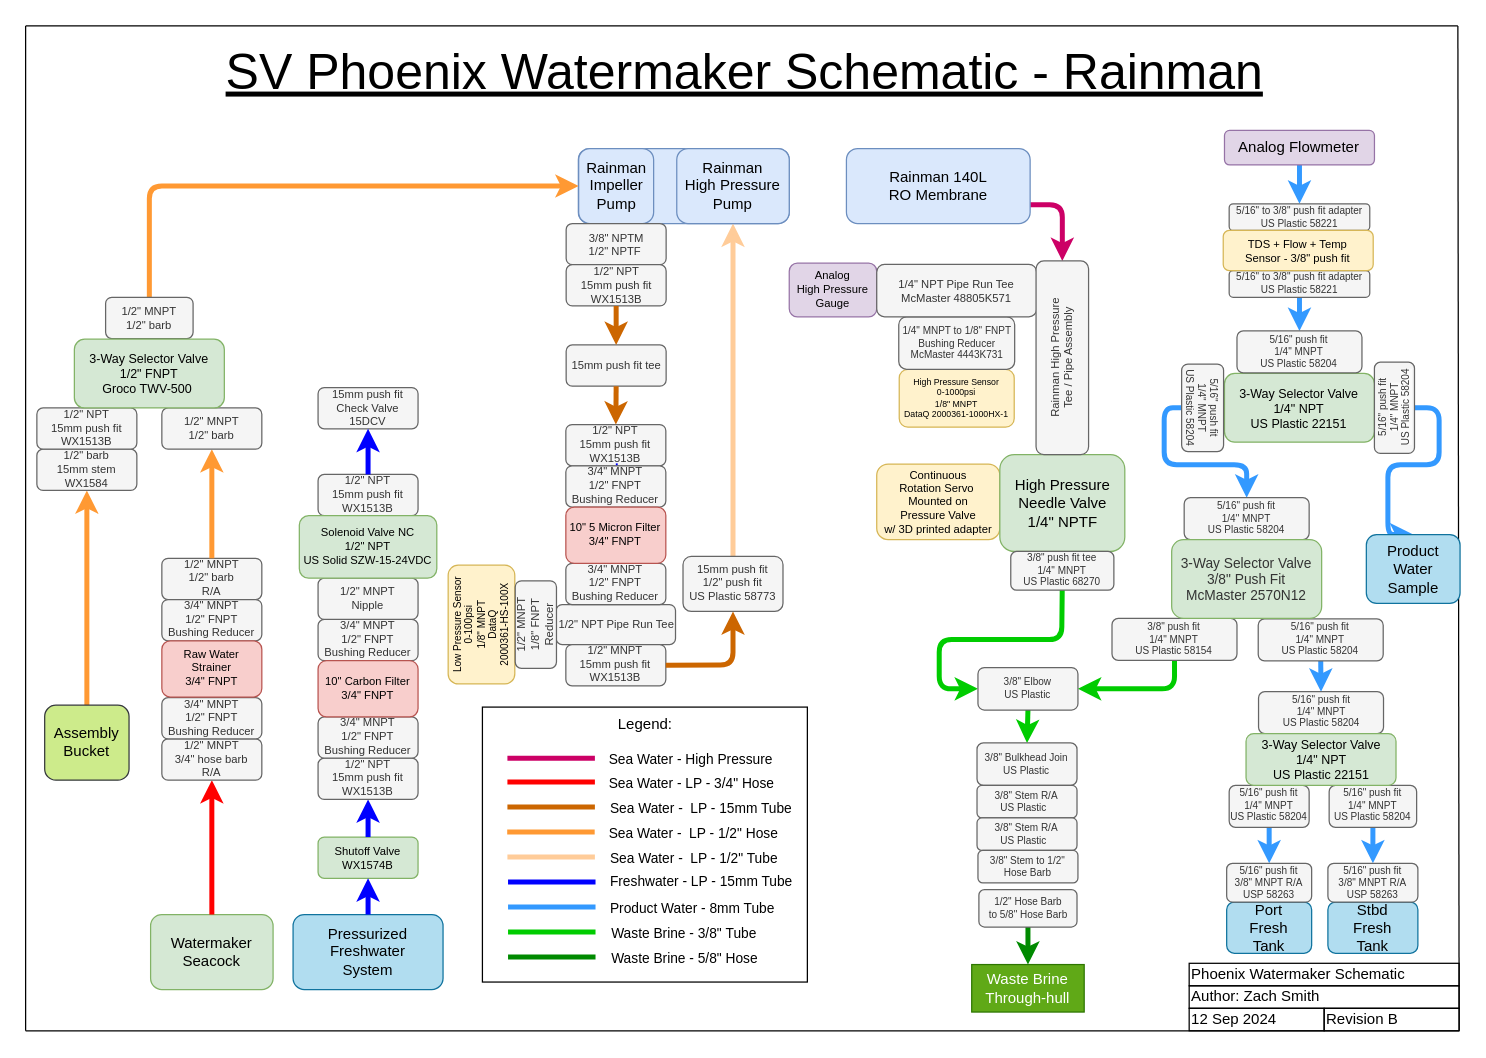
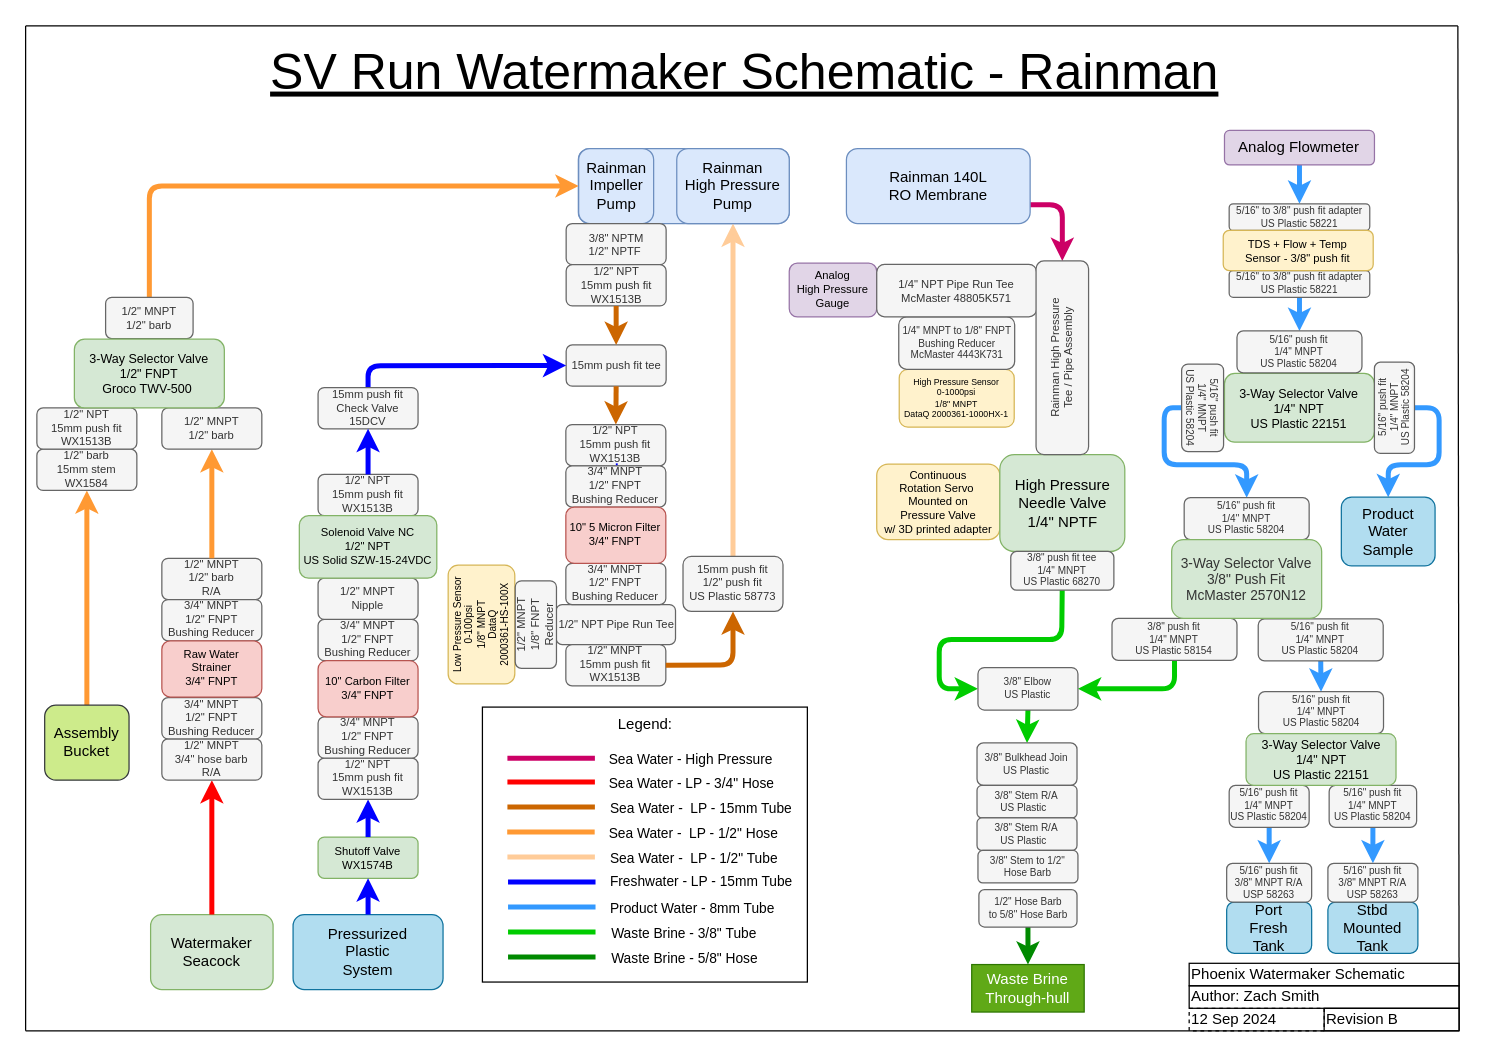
(745, 71) -> (745, 71)
none -> (455, 365)
(1413, 569) -> (1388, 531)
(1373, 928) -> (1373, 928)
(368, 952) -> (368, 952)
(1257, 1019) -> (1257, 1019)
